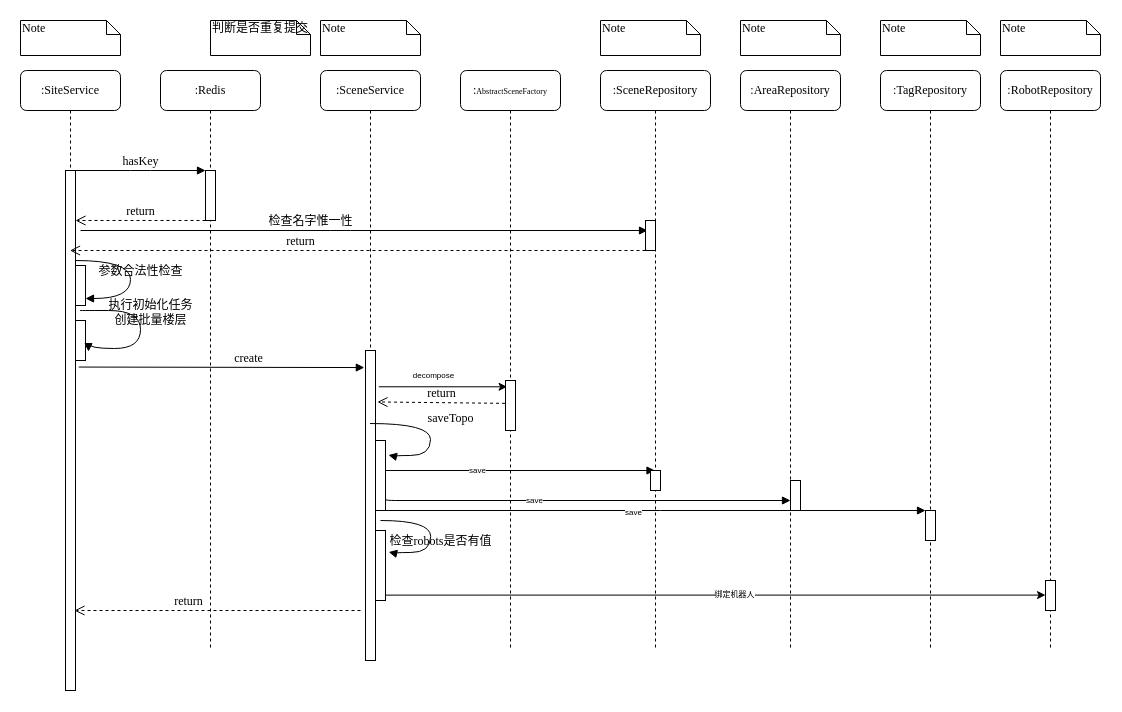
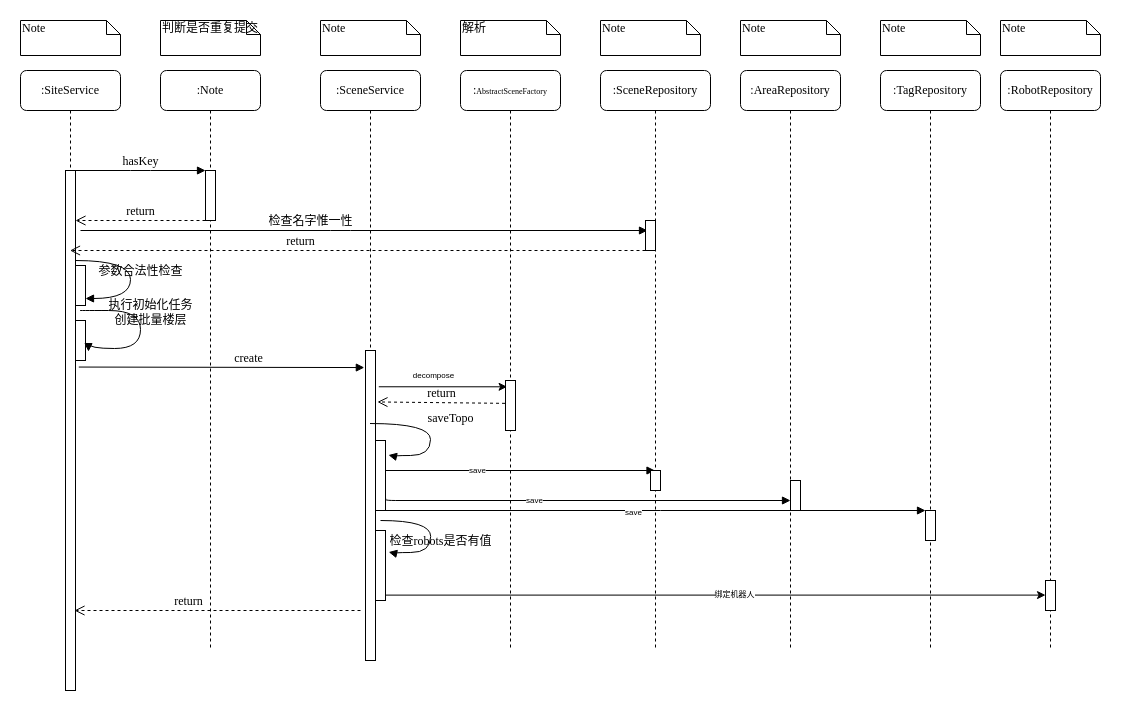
(261, 38) -> (211, 38)
none -> (511, 38)
(211, 91) -> (211, 91)
